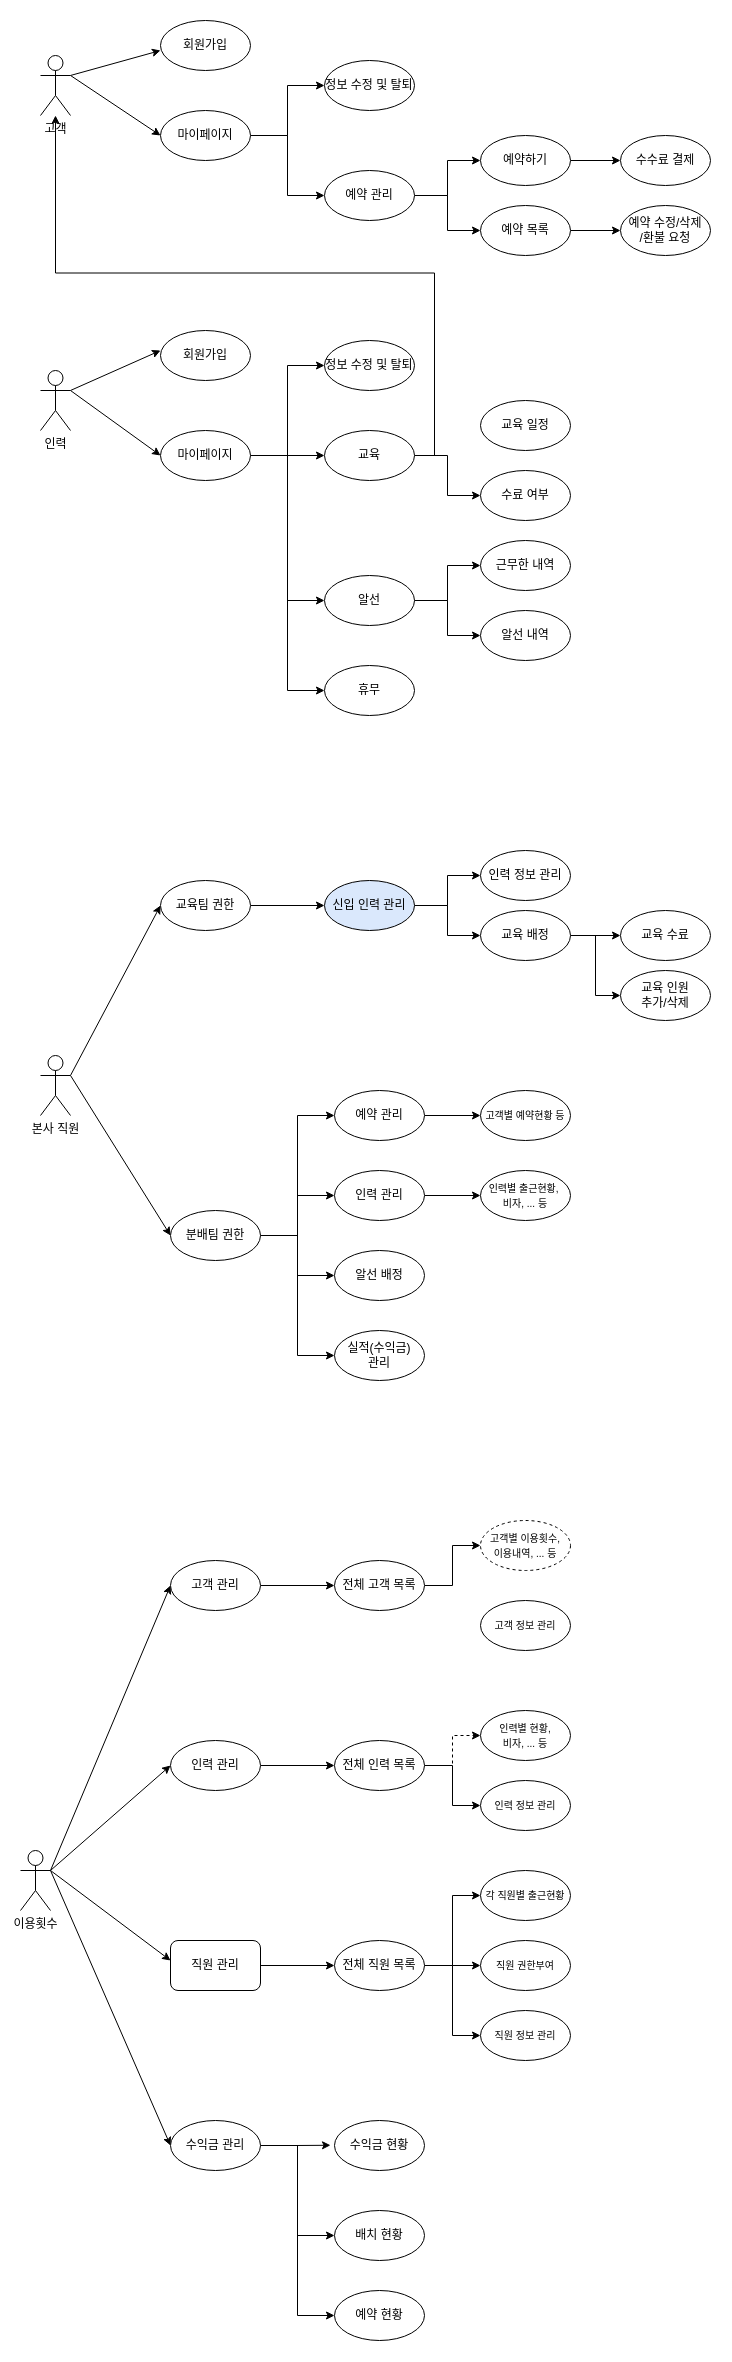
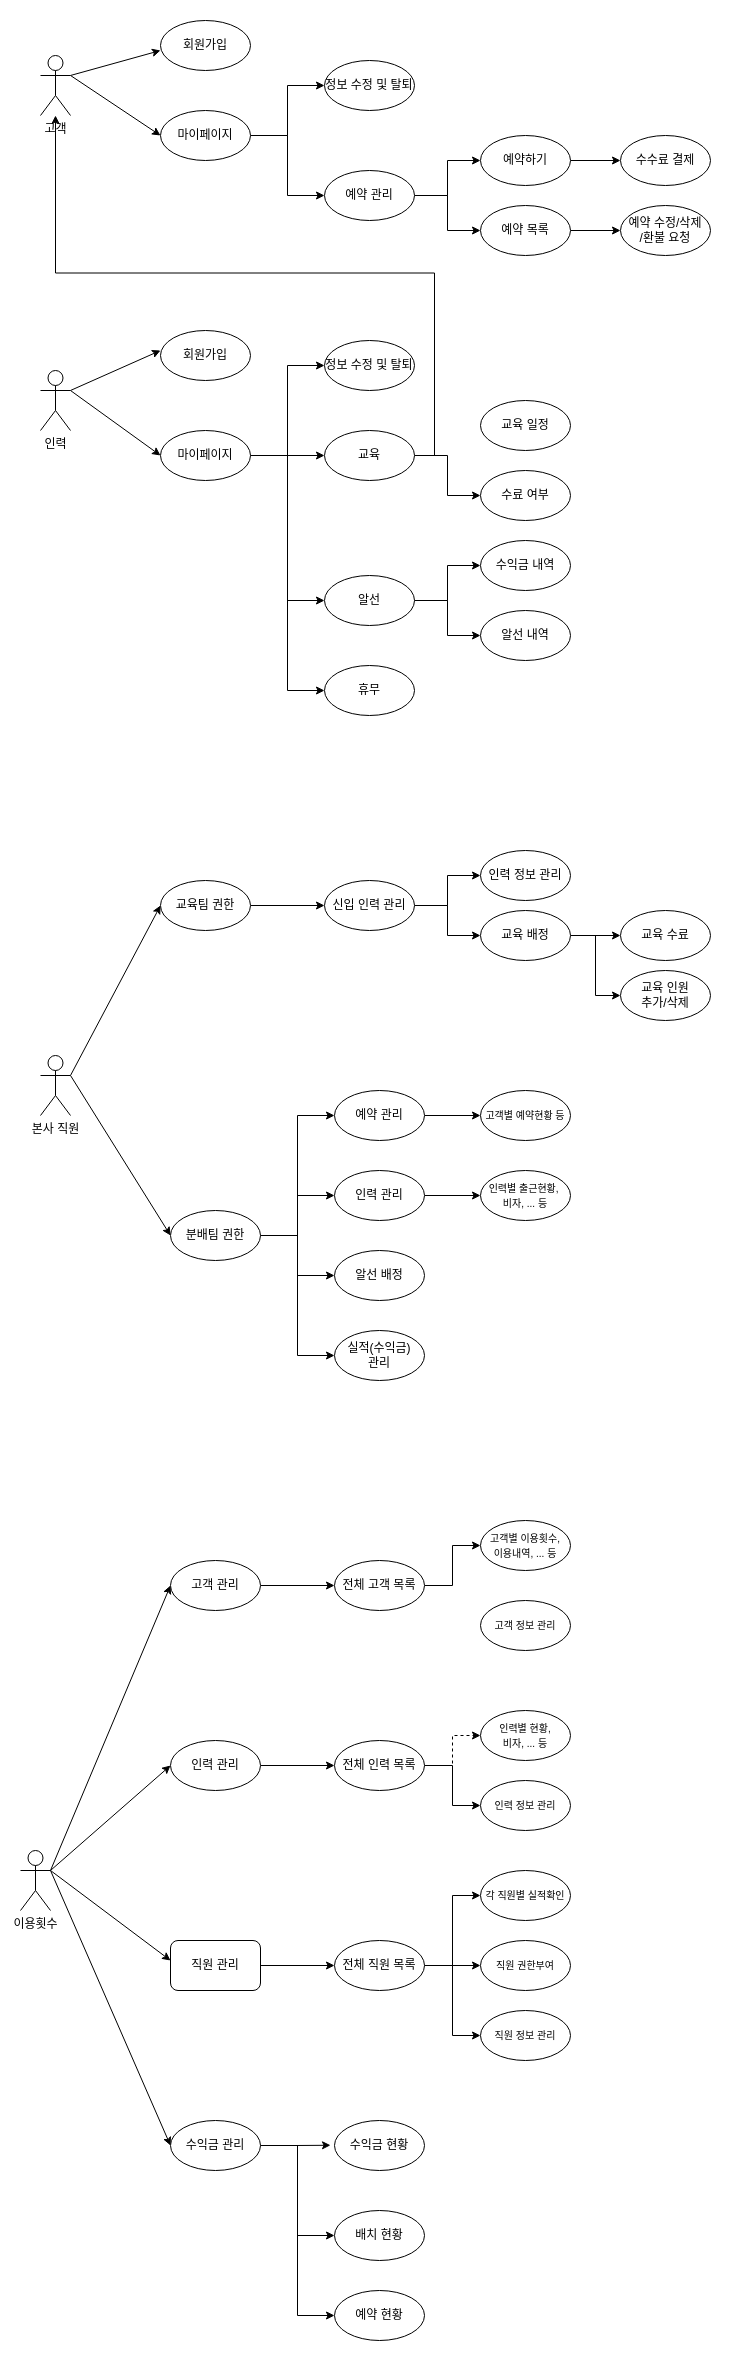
(526, 566) -> (526, 566)
(370, 906) -> (370, 906)
(526, 1546) -> (526, 1546)
(526, 1896) -> (526, 1896)
